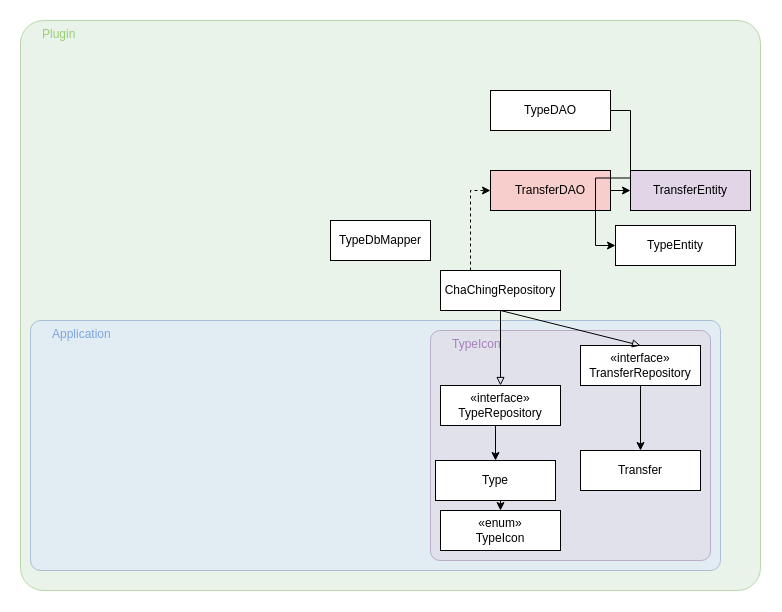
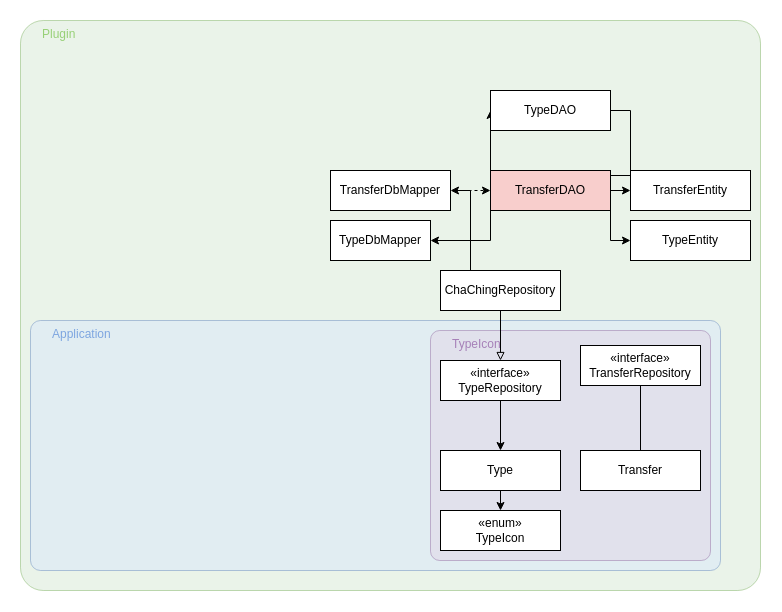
none -> (391, 191)
none -> (463, 191)
(691, 191) -> (691, 191)
none -> (491, 234)
none -> (453, 241)
(676, 246) -> (691, 241)
(568, 327) -> none
(501, 406) -> (501, 381)
(641, 442) -> (641, 445)
(496, 481) -> (501, 471)
